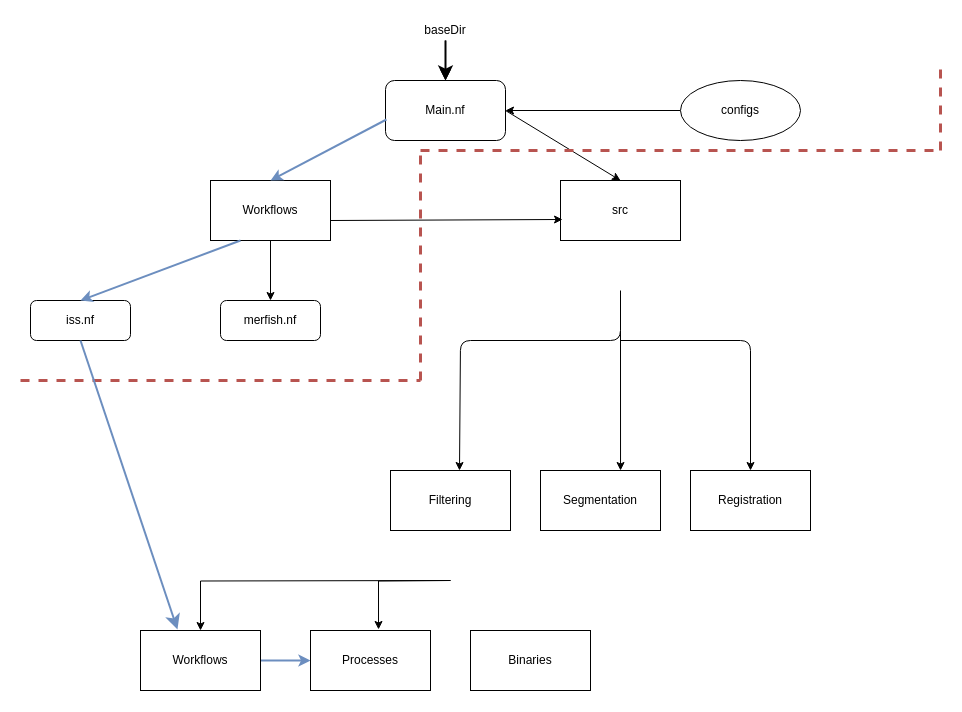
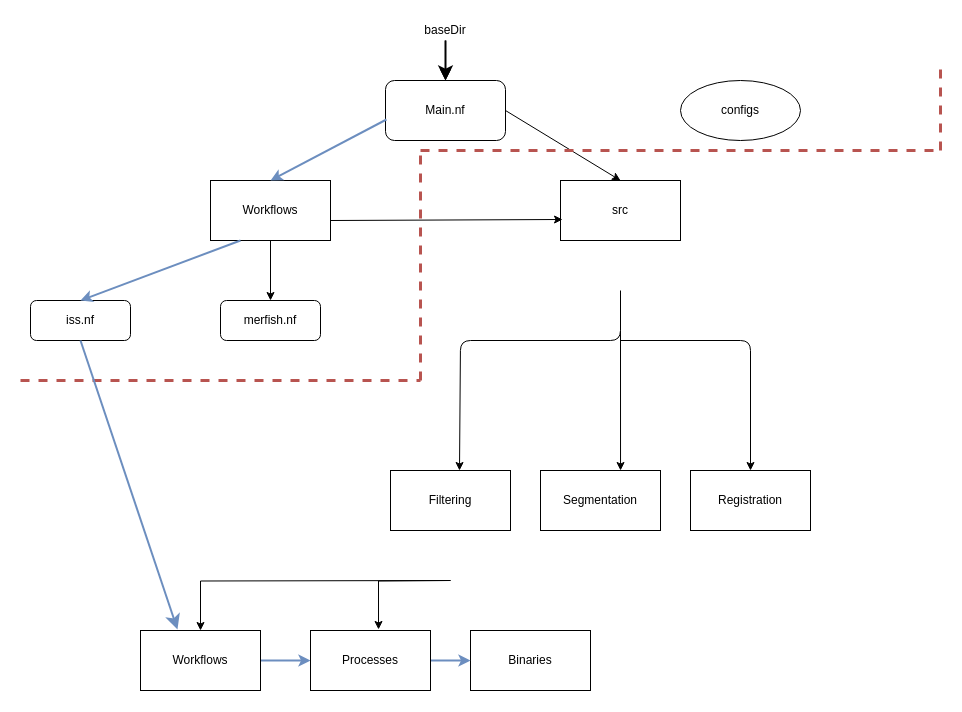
(596, 111) -> none
none -> (446, 661)
